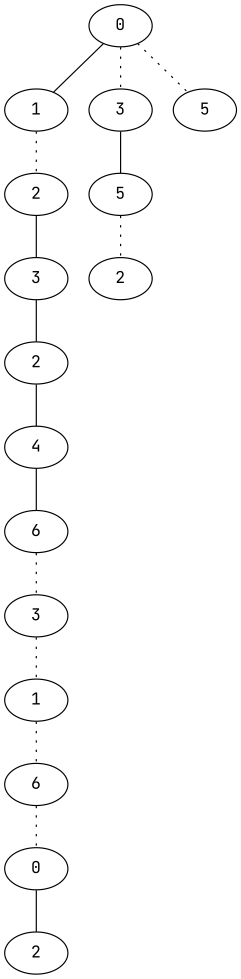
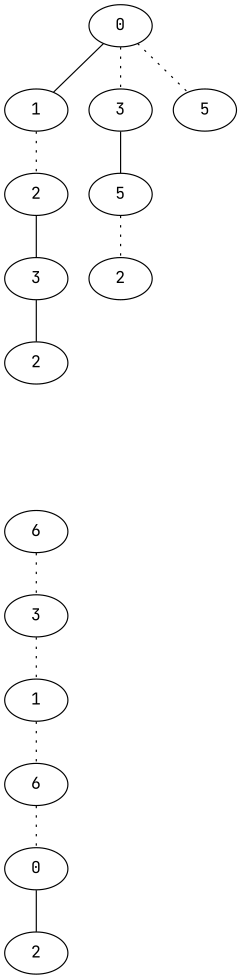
(36, 447) -> none
